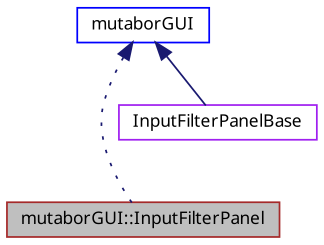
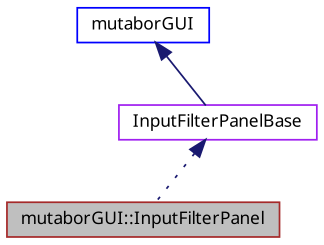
(102, 131) -> (175, 178)
